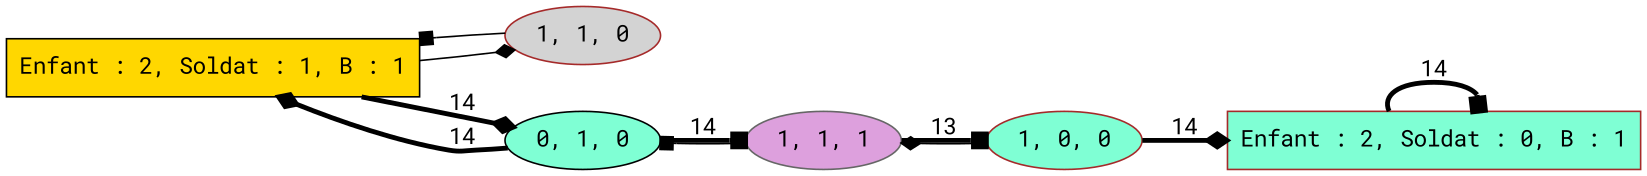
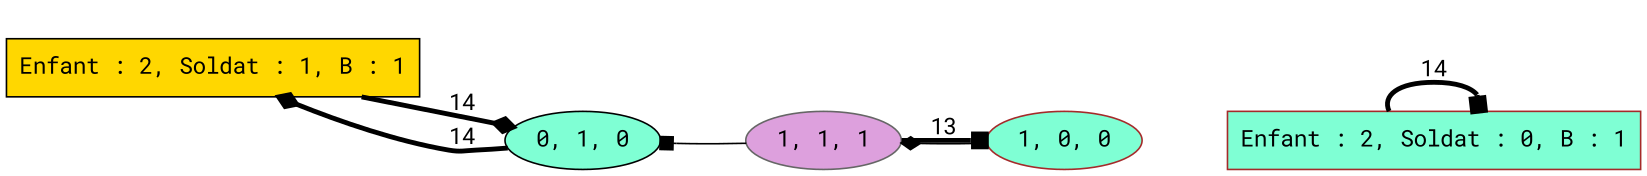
(583, 36) -> none
(695, 140) -> none
(1175, 140) -> none
